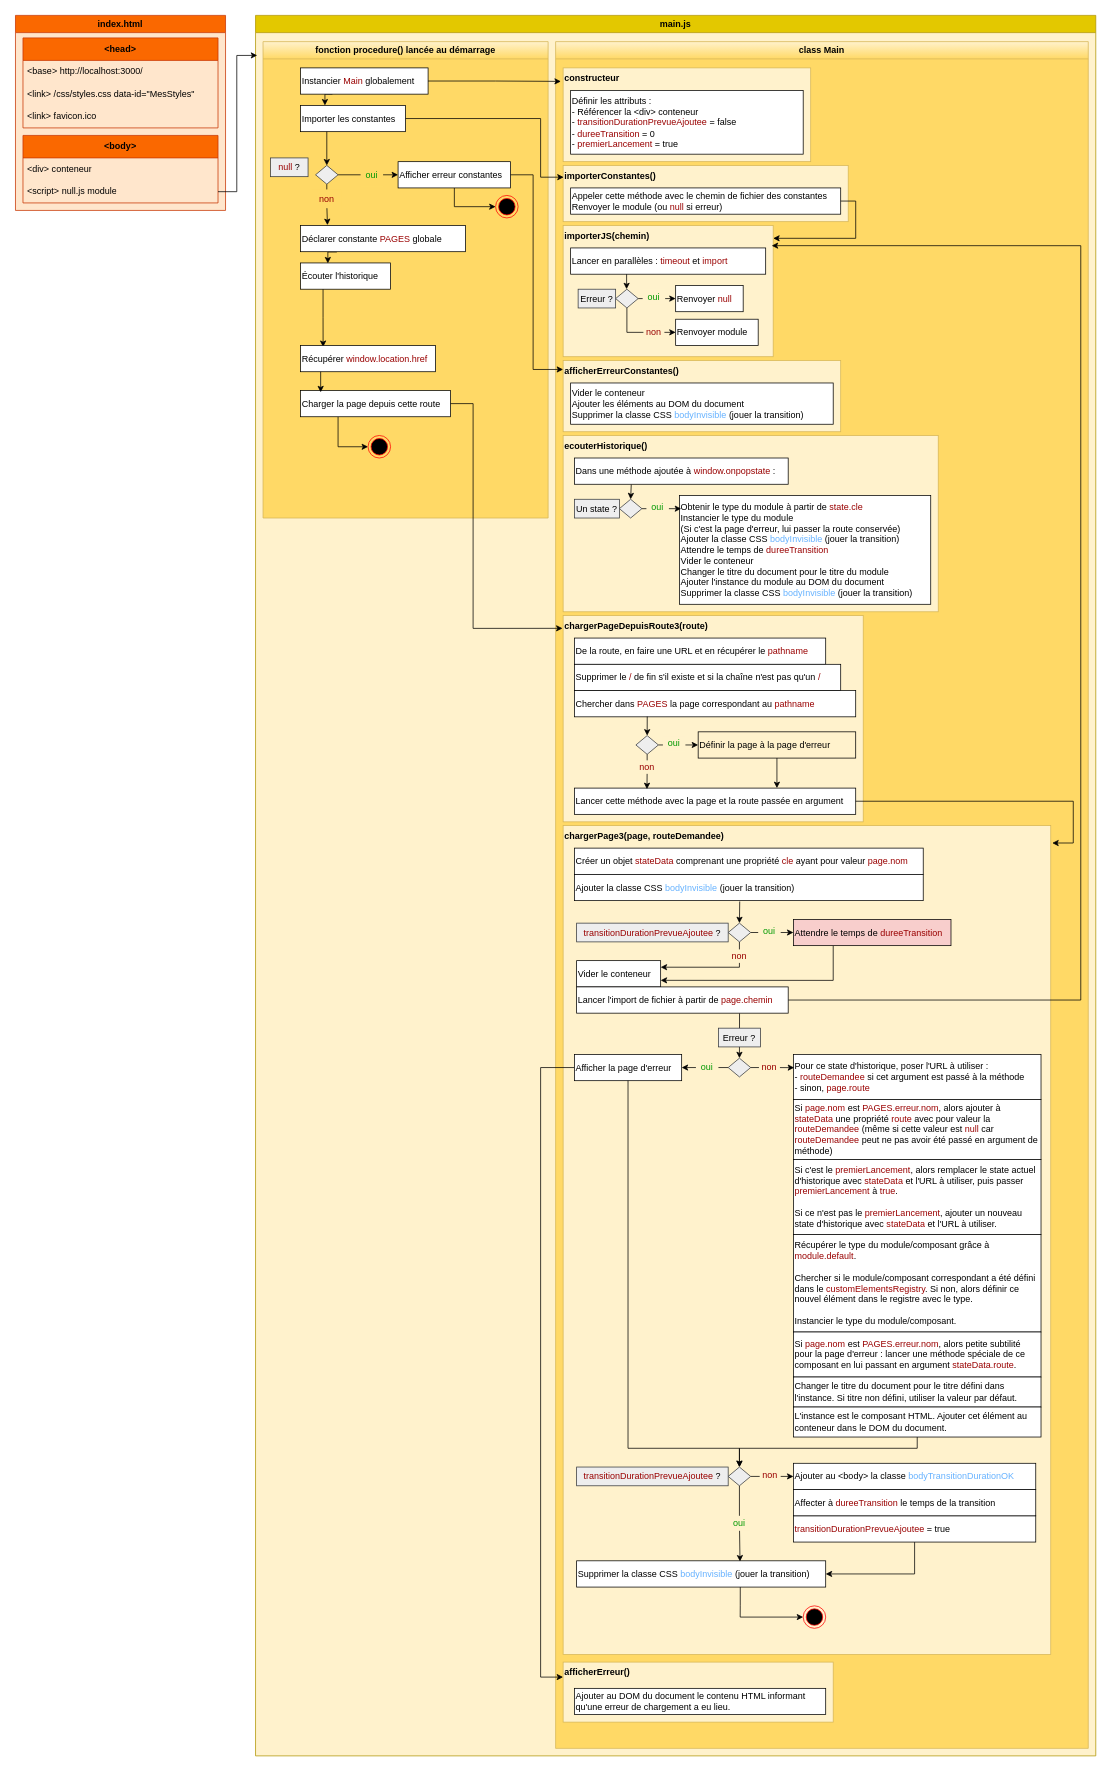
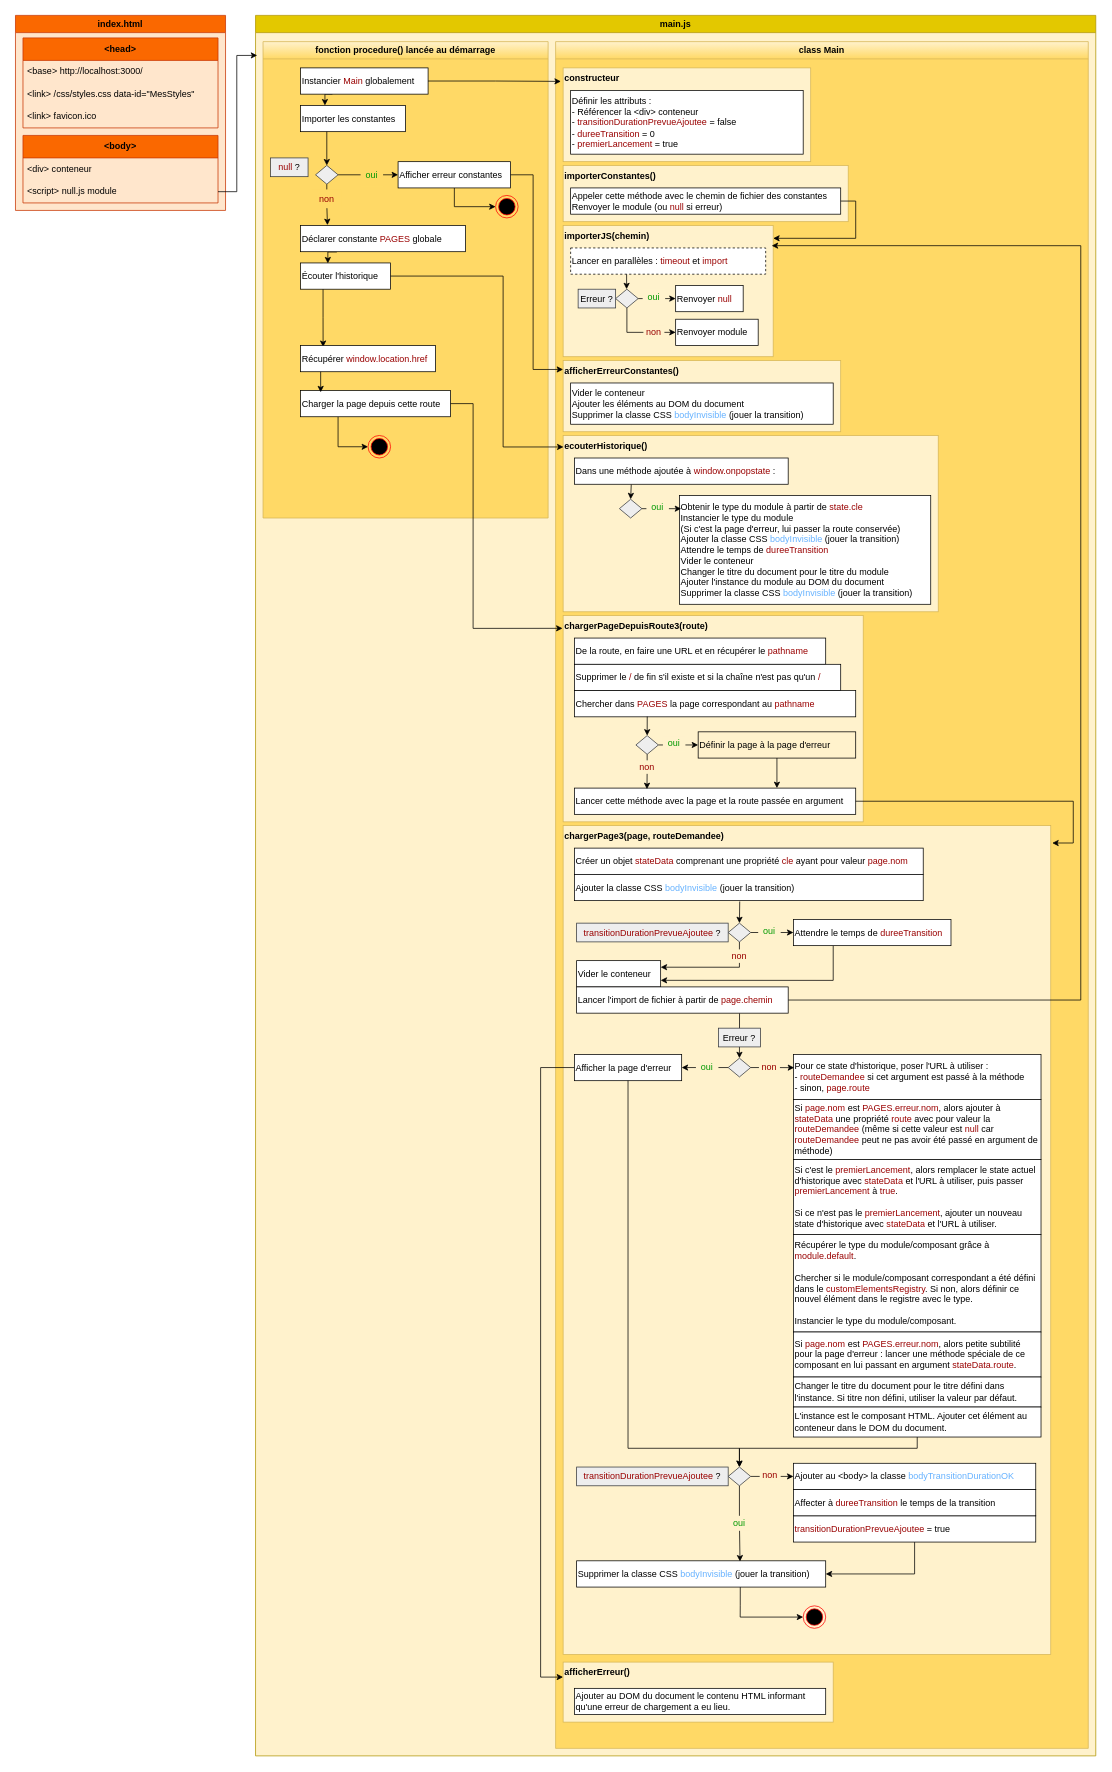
(510, 119) -> none
(668, 261) -> (668, 261)
none -> (502, 276)
(597, 509) -> none
(872, 932) -> (872, 932)
